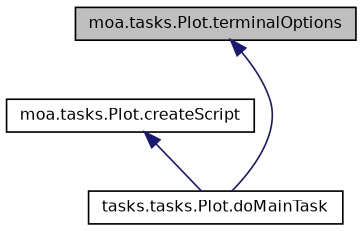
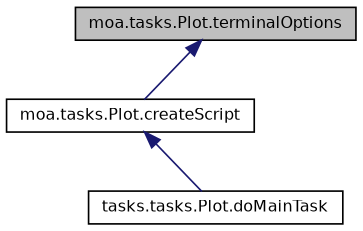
(272, 123) -> (167, 76)
